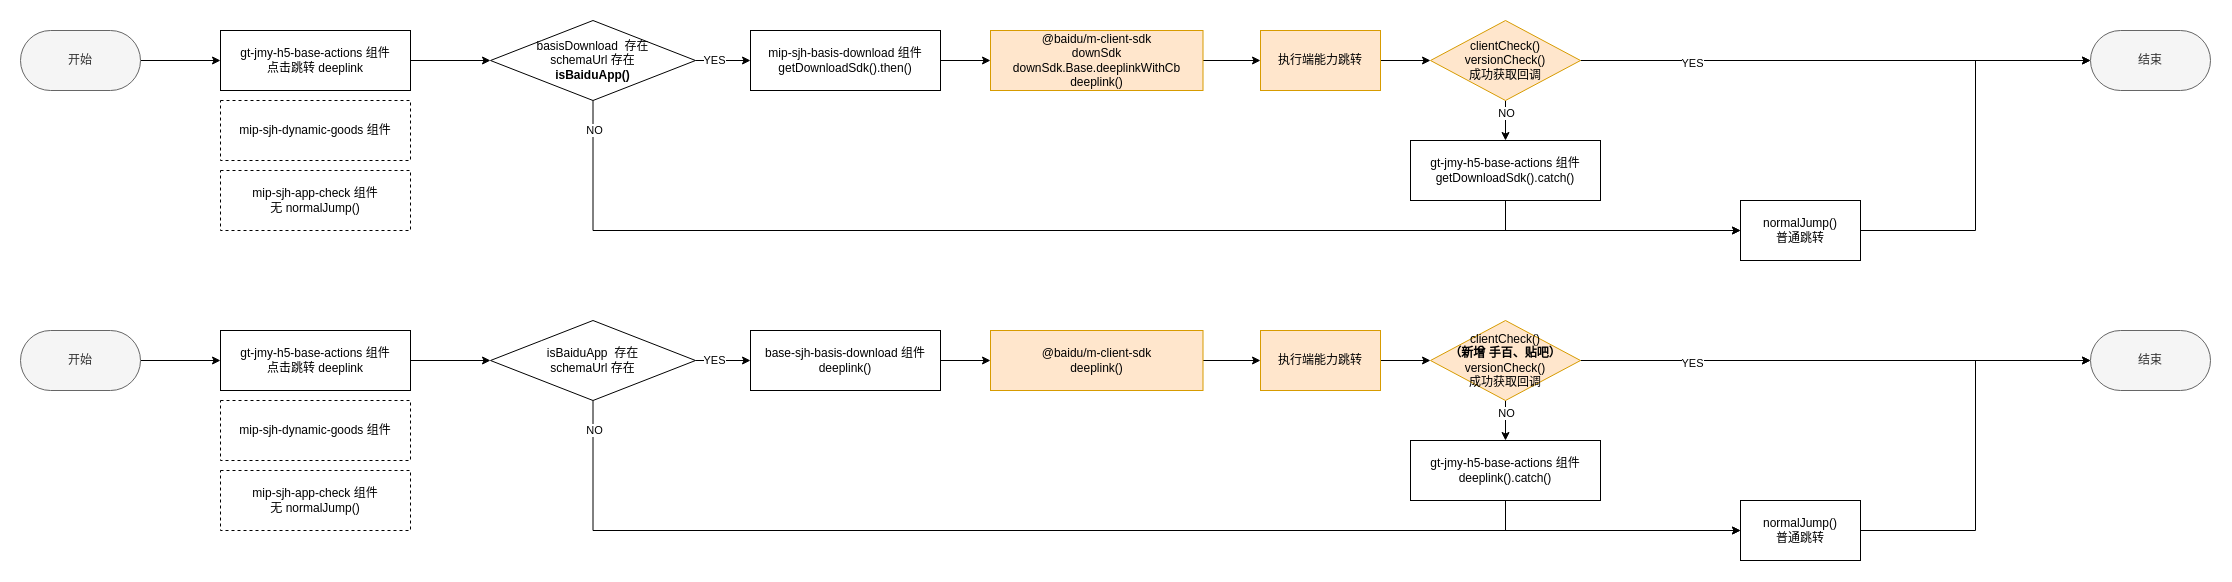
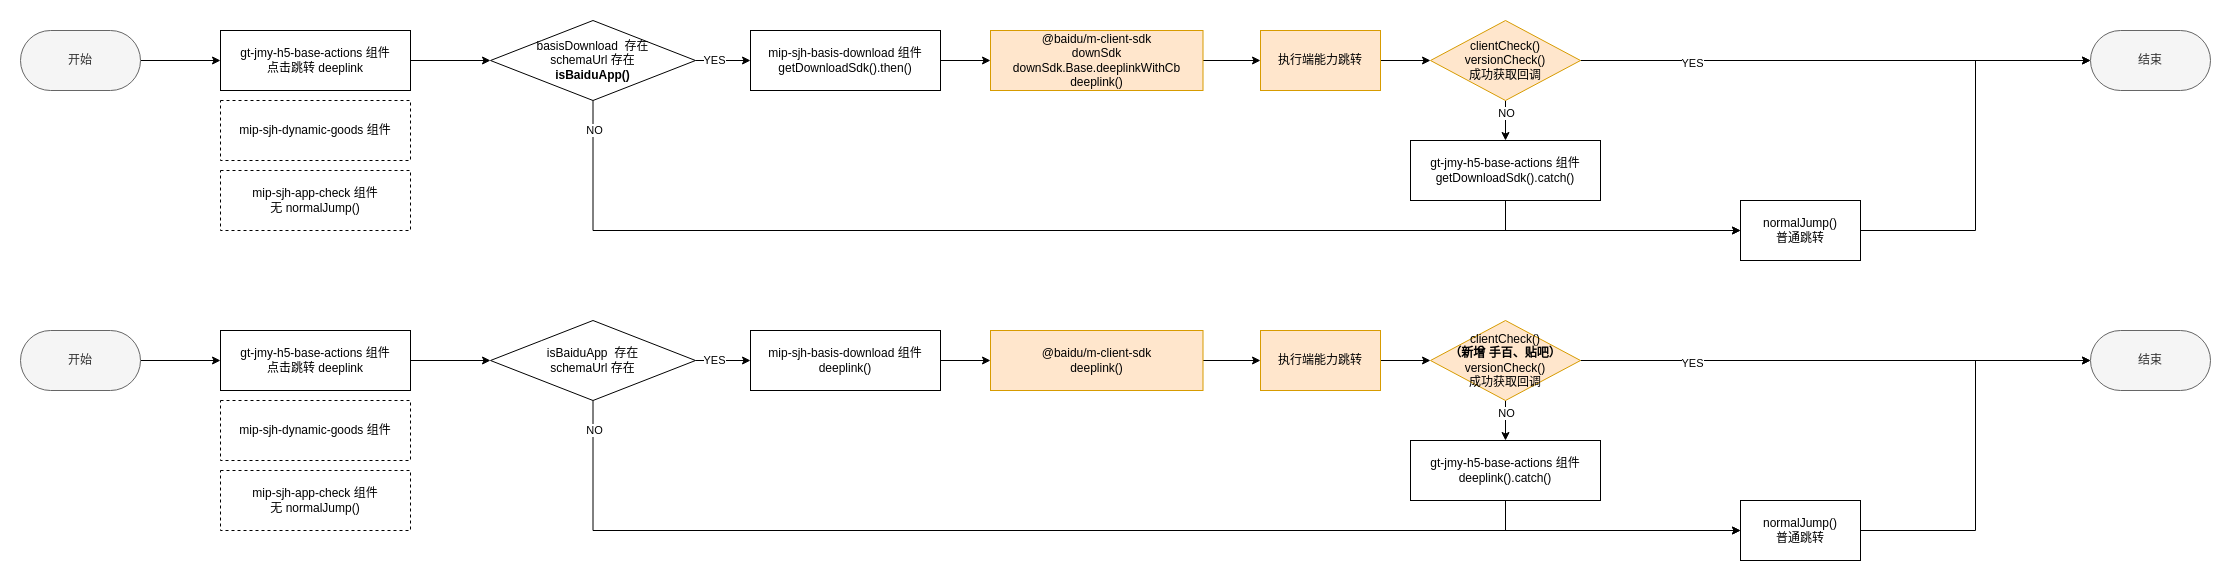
(846, 361) -> (846, 361)
